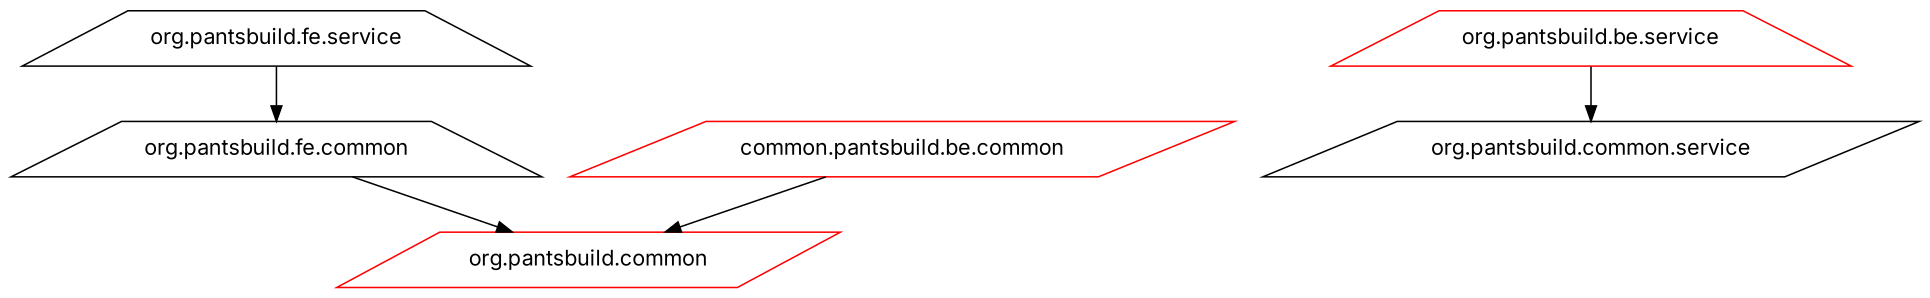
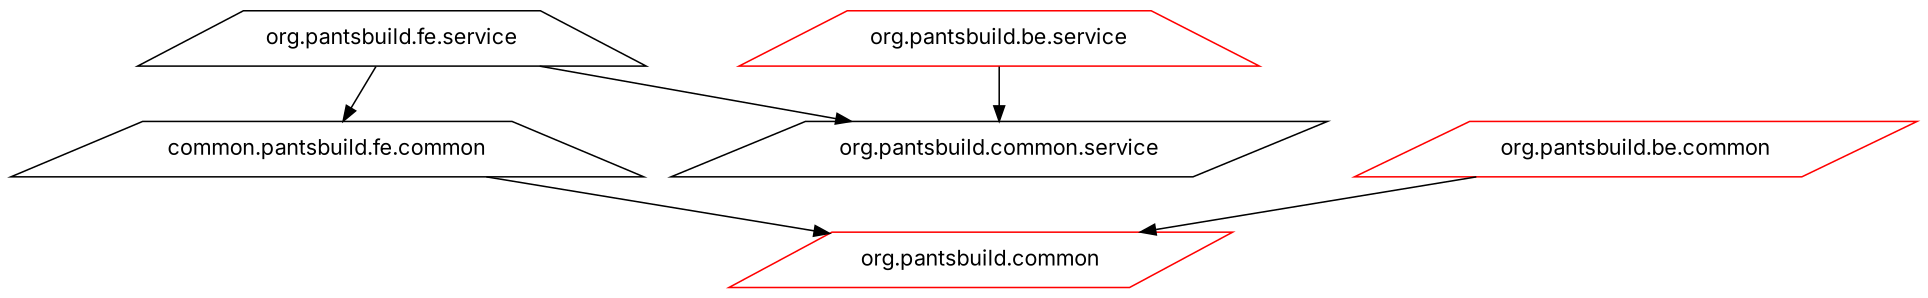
none -> (688, 92)
(276, 149) -> (327, 149)
(902, 149) -> (1636, 149)
